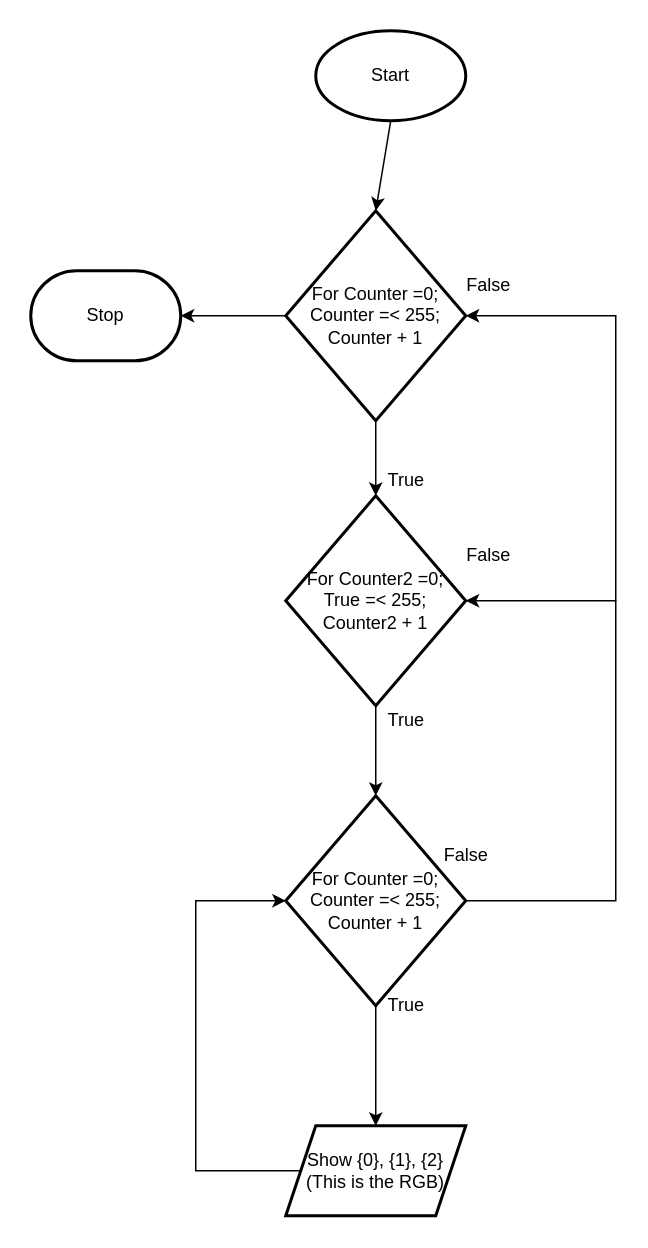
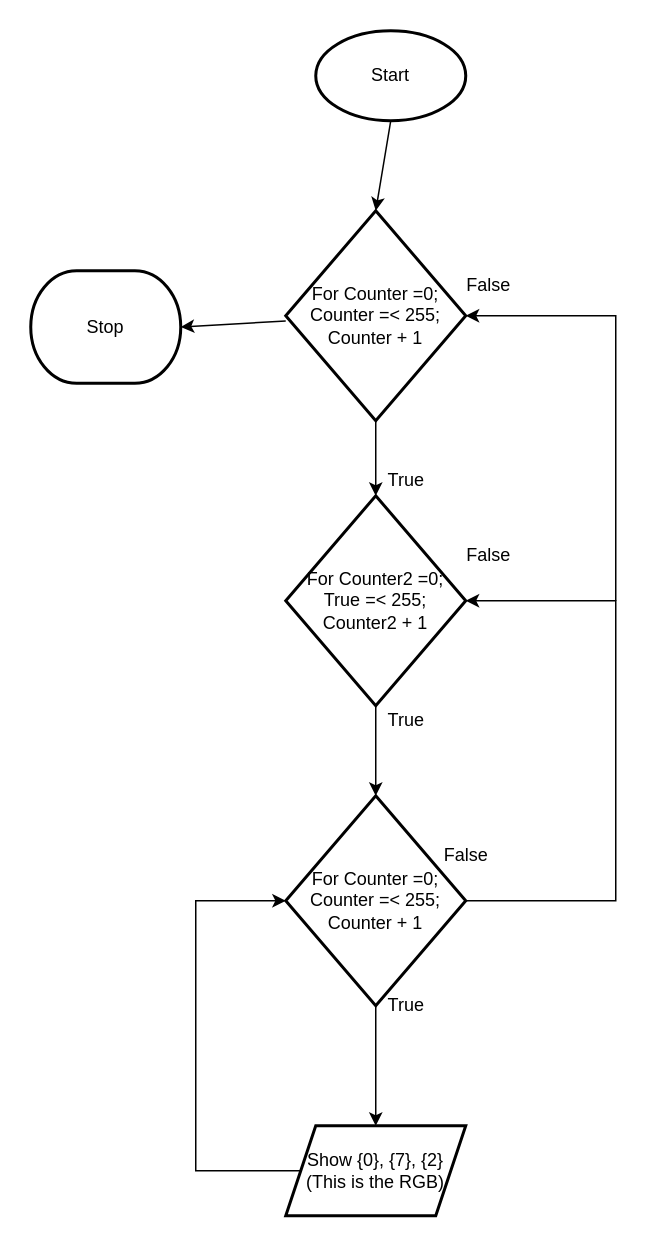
(106, 316) -> (106, 327)
(376, 1171) -> (376, 1171)
